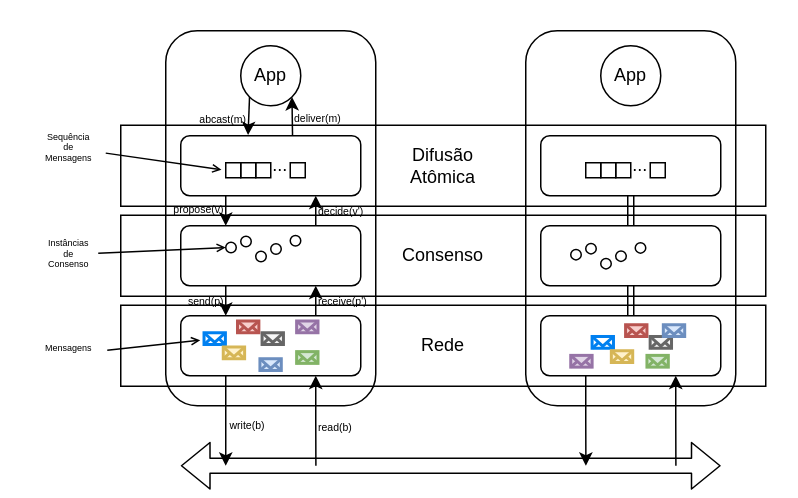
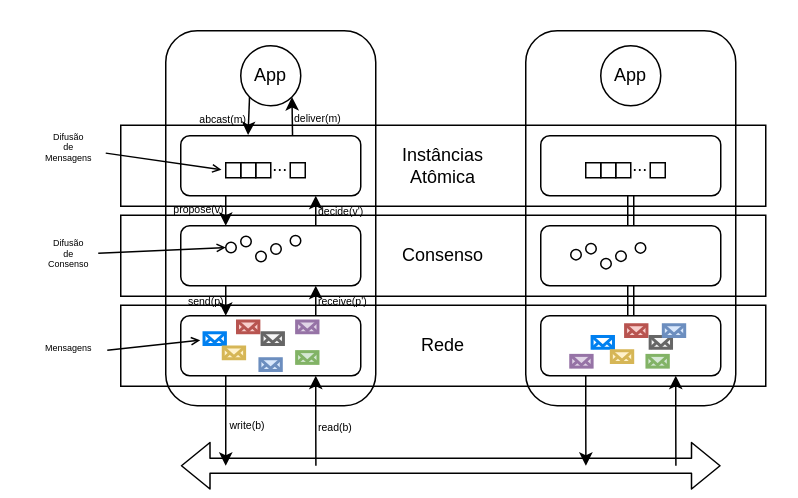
(69, 148) -> (69, 148)
(443, 166) -> (443, 166)
(69, 254) -> (69, 254)
